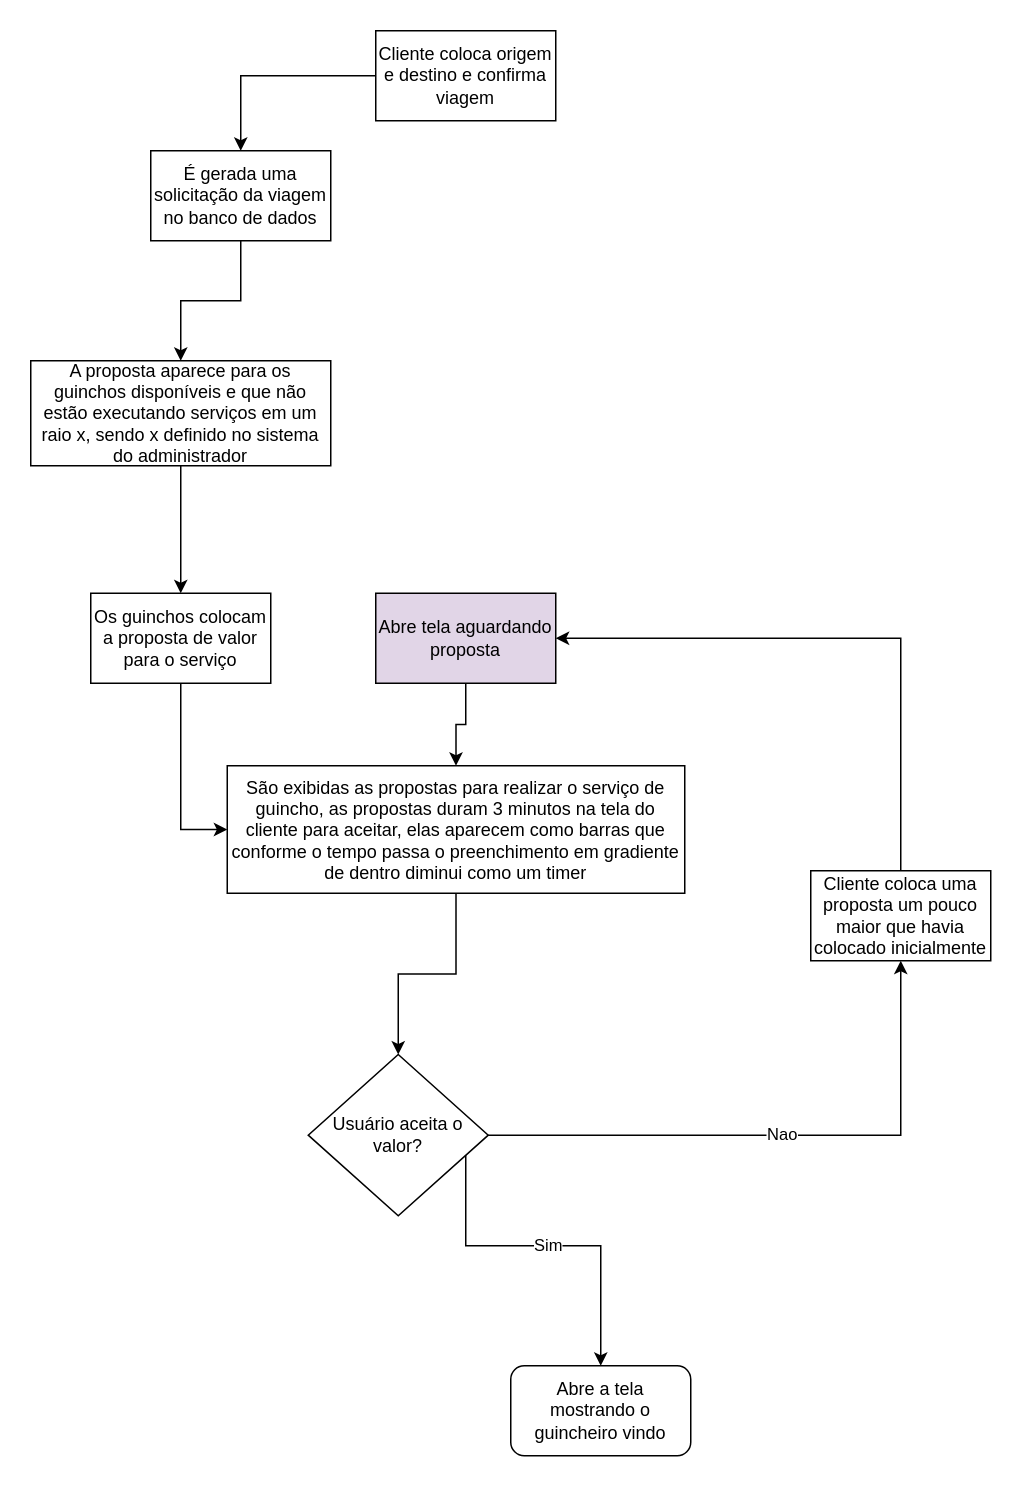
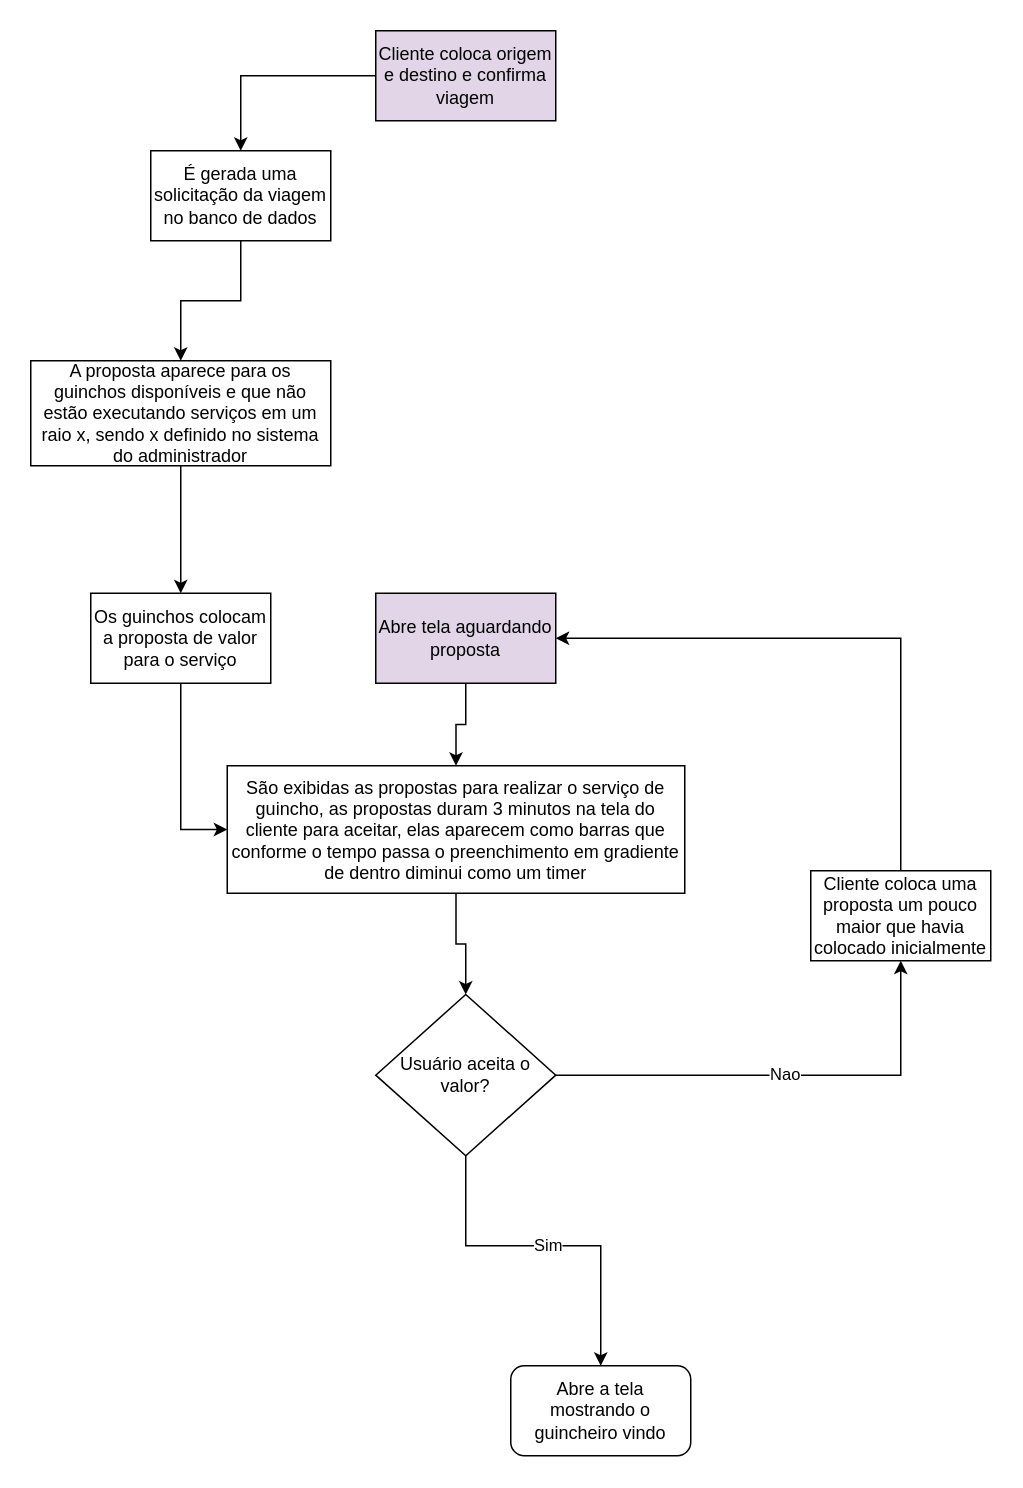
(466, 76) -> (466, 76)
(398, 1135) -> (466, 1075)
